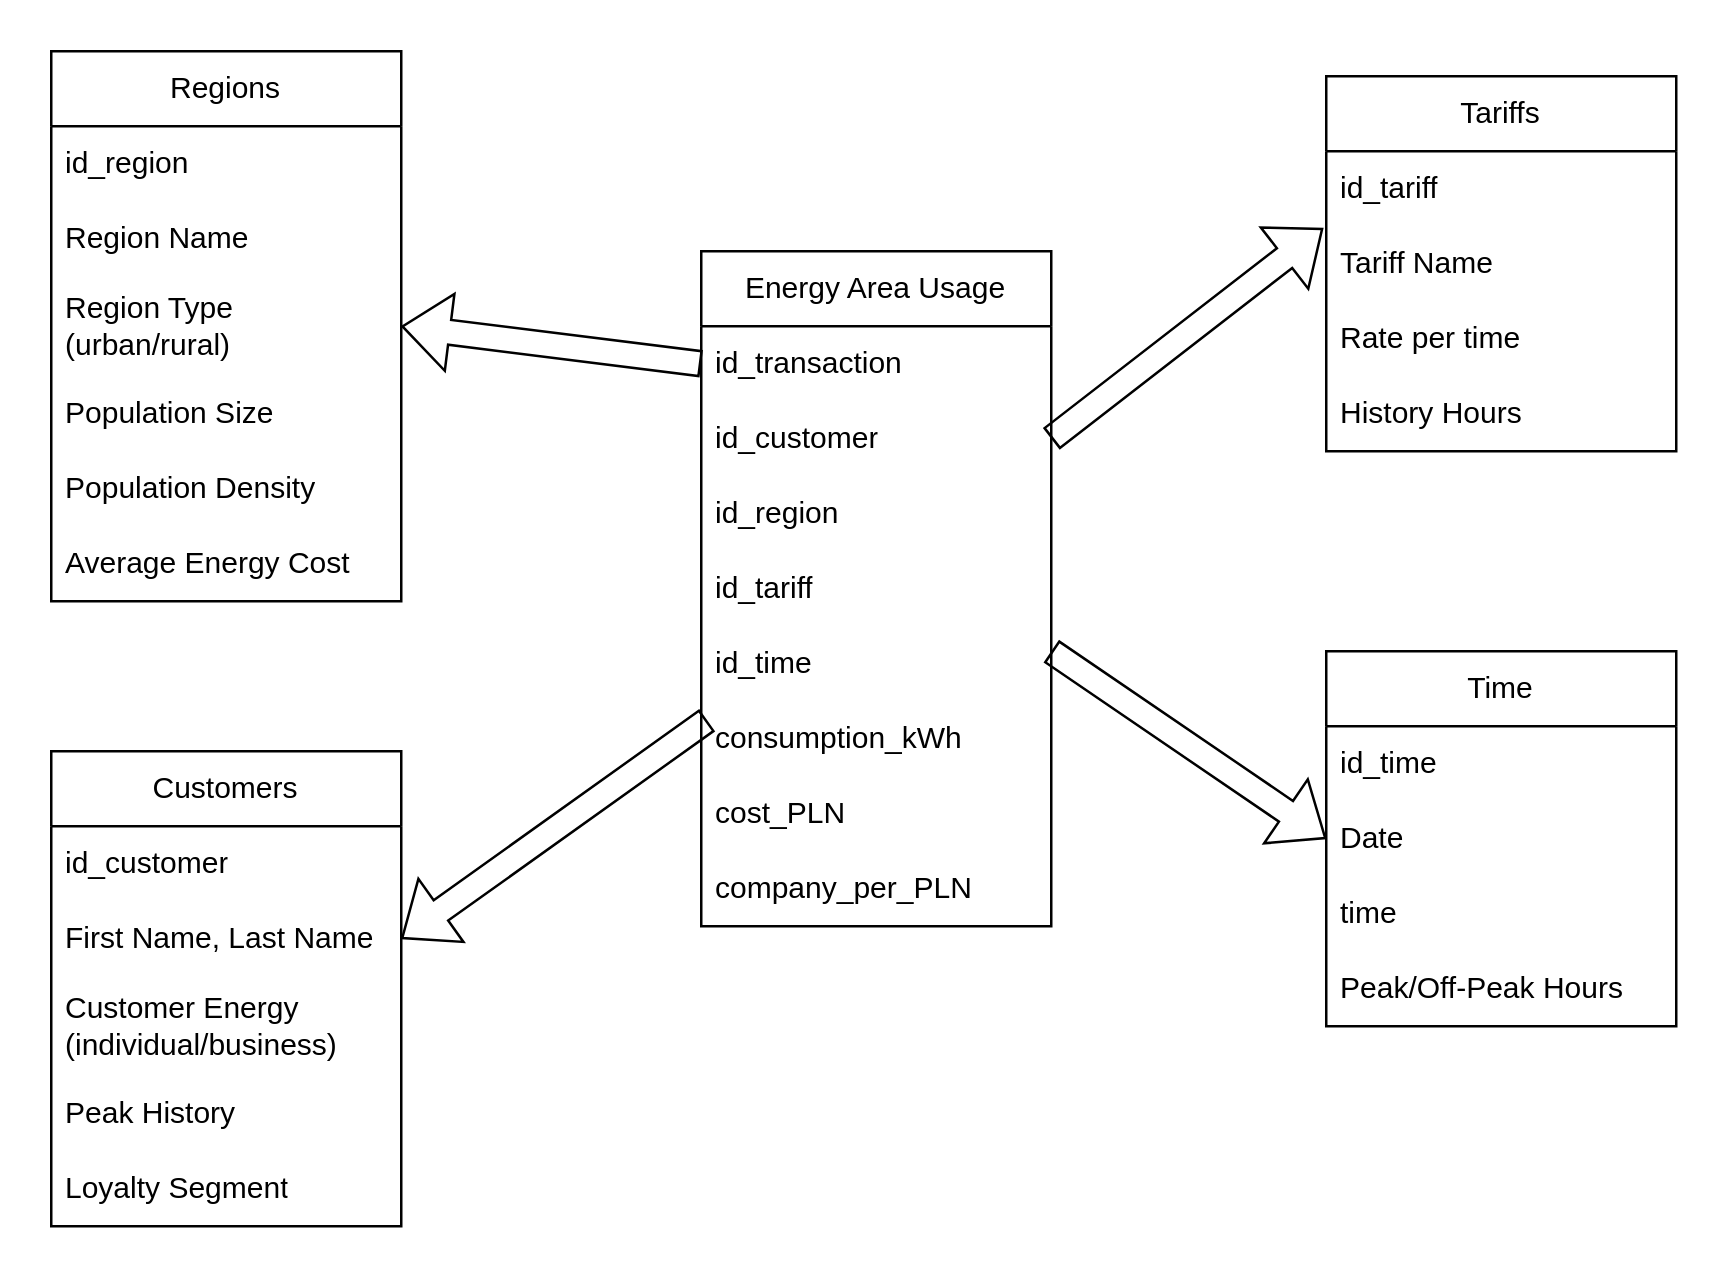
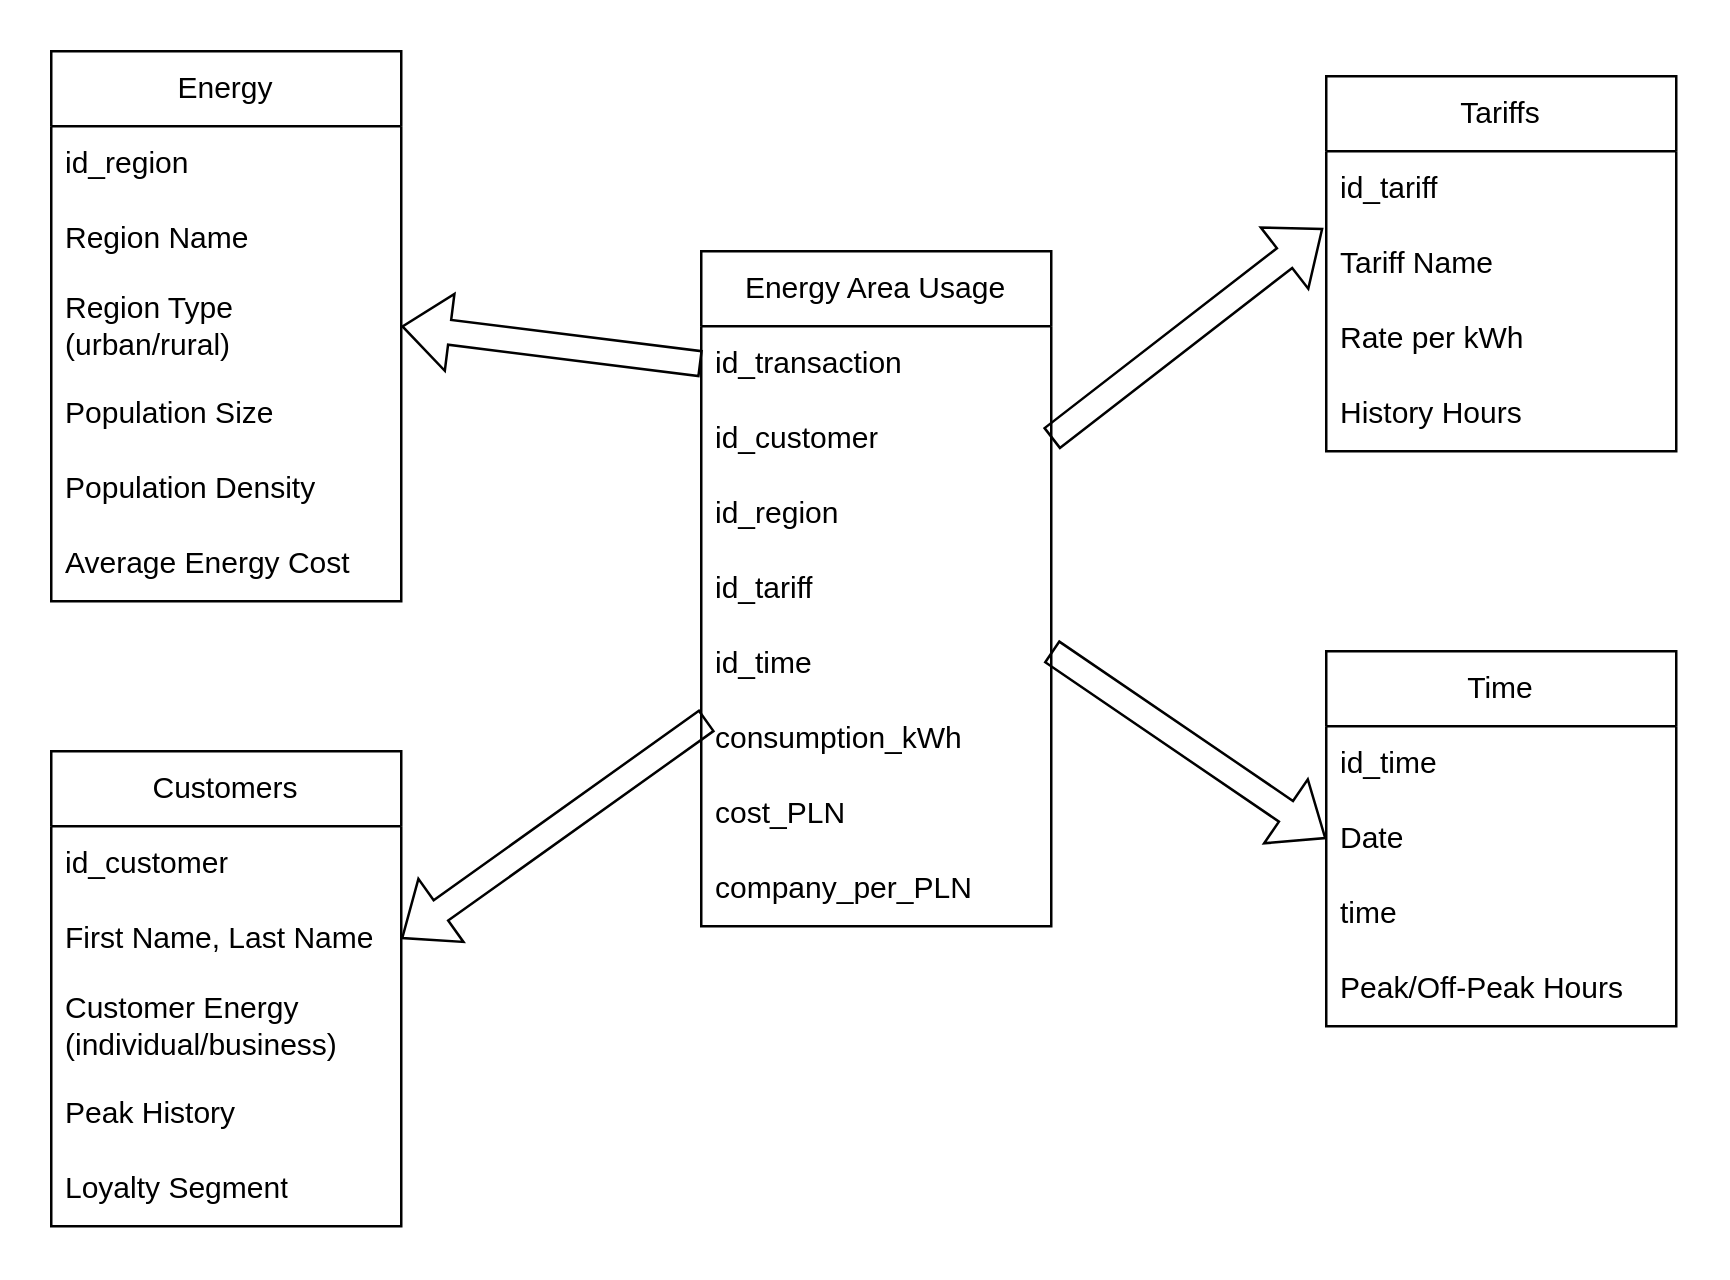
(226, 89) -> (226, 89)
(1439, 339) -> (1434, 339)
